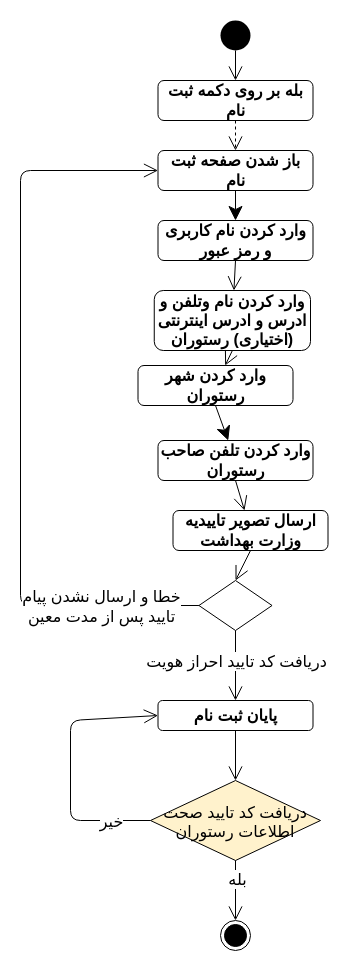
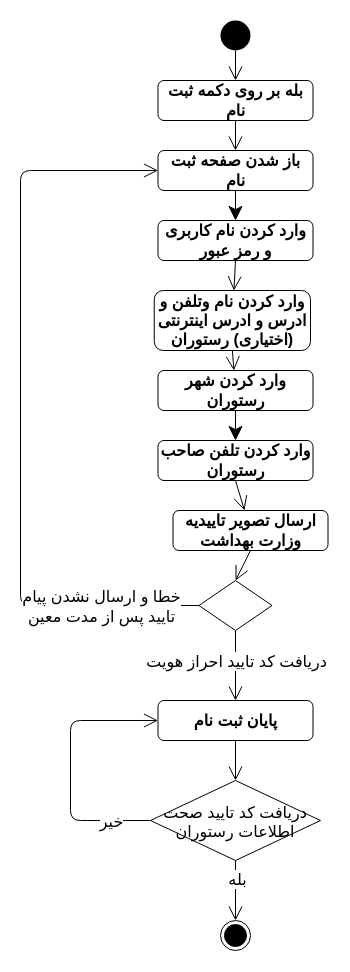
(236, 134) -> (236, 134)
(216, 386) -> (236, 391)
(236, 716) -> (236, 721)
(236, 821) -> (236, 821)
